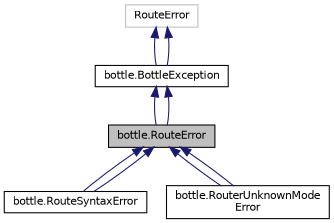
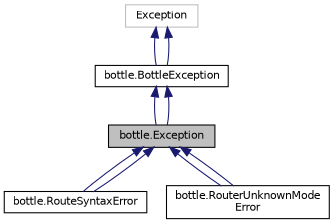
(162, 16) -> (162, 16)
(162, 136) -> (162, 136)
